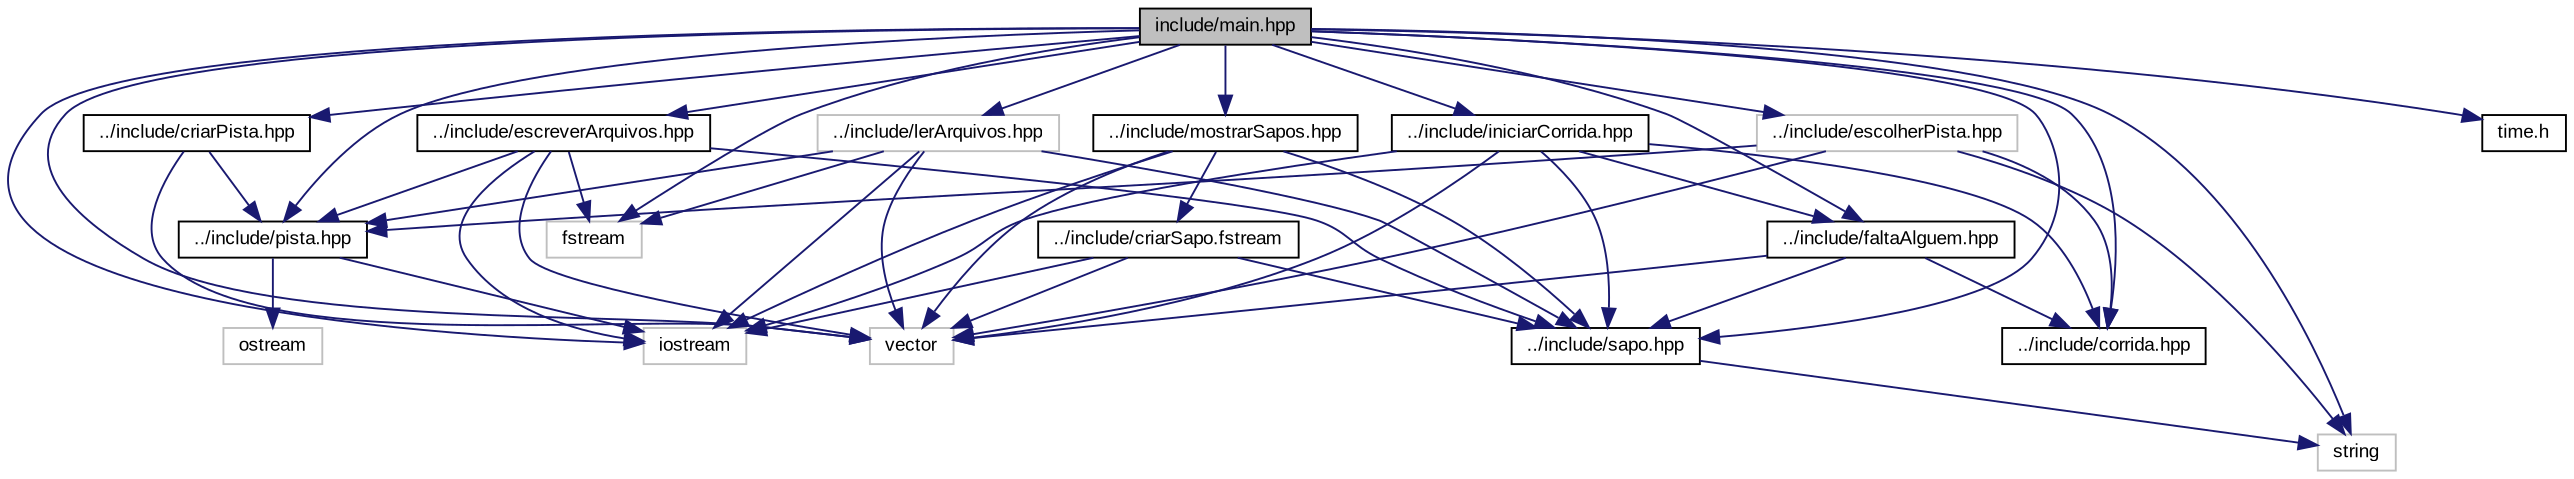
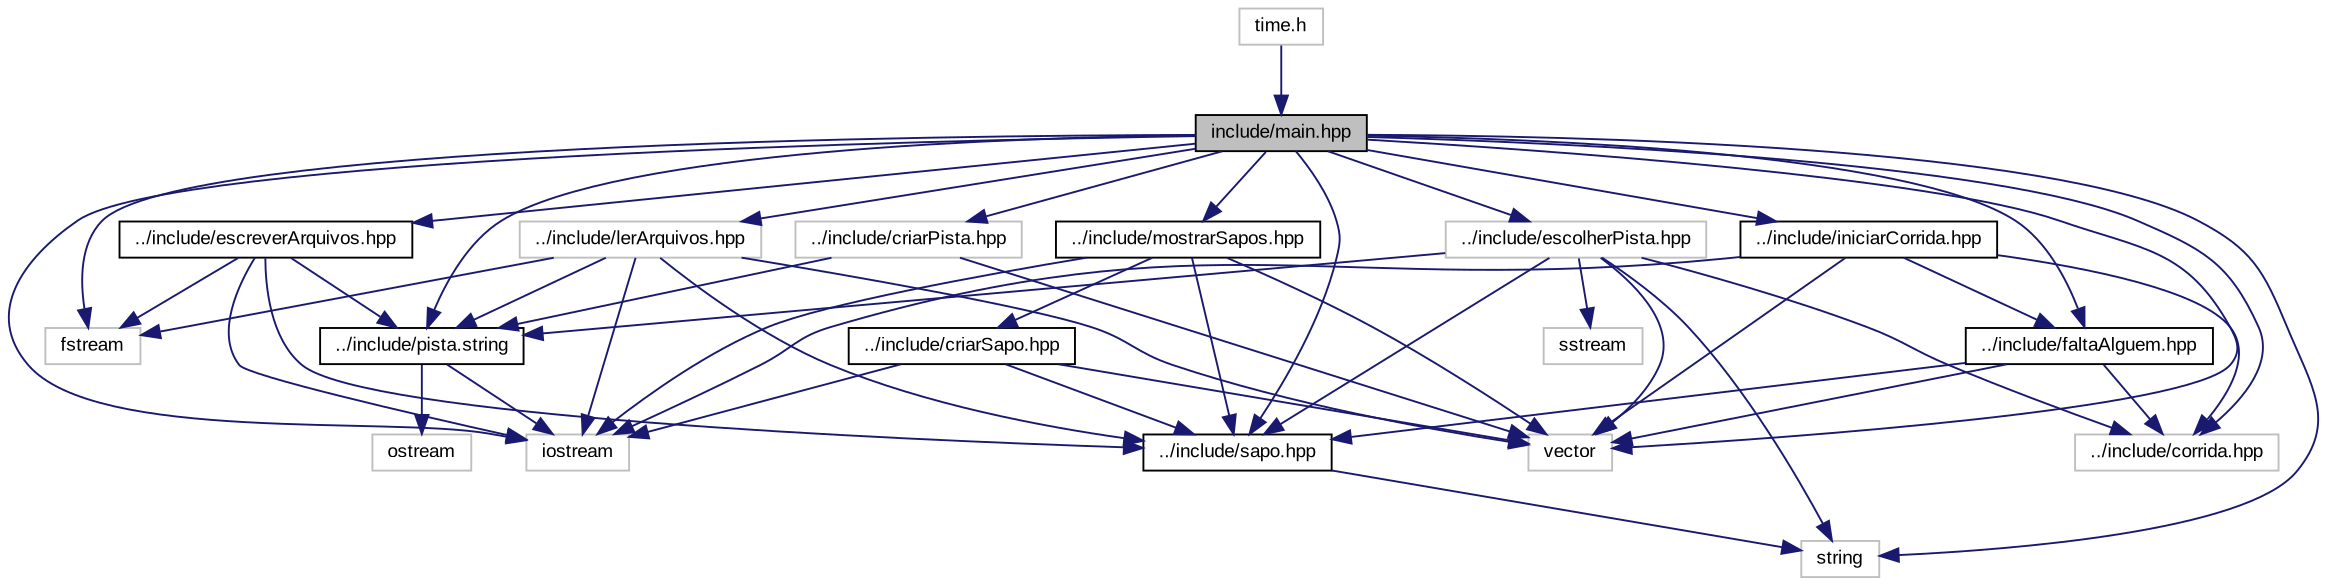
(1946, 57) -> (1281, 70)
(197, 133) -> (909, 240)
(2524, 133) -> (1281, 27)
(1598, 225) -> (1422, 337)
(273, 240) -> (422, 346)
(1168, 240) -> (962, 346)
(630, 293) -> none
none -> (1593, 346)
(2104, 346) -> (2177, 453)
